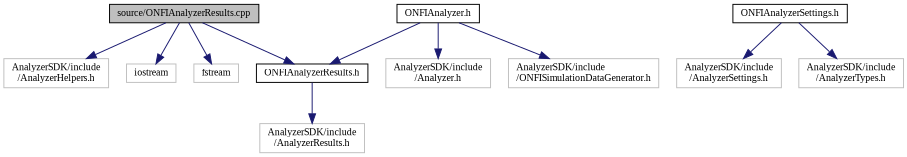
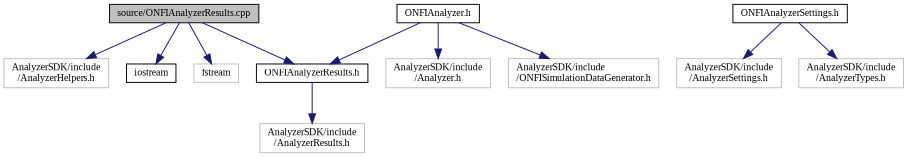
(151, 73) -> (151, 73)
